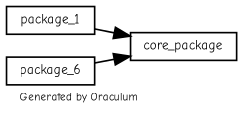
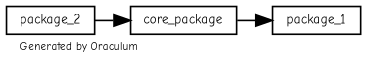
(104, 31) -> (246, 20)
(51, 71) -> (51, 20)
